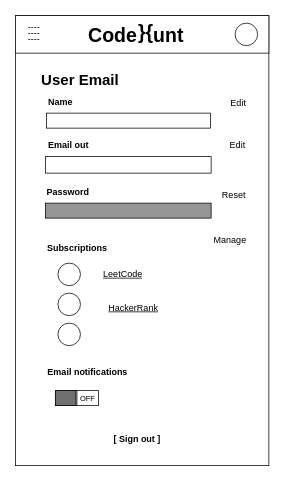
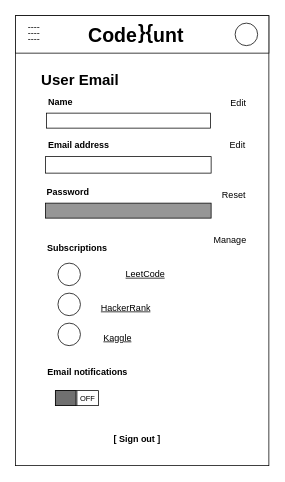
(68, 145) -> (78, 145)
(123, 274) -> (145, 274)
(133, 308) -> (126, 308)
none -> (117, 338)
